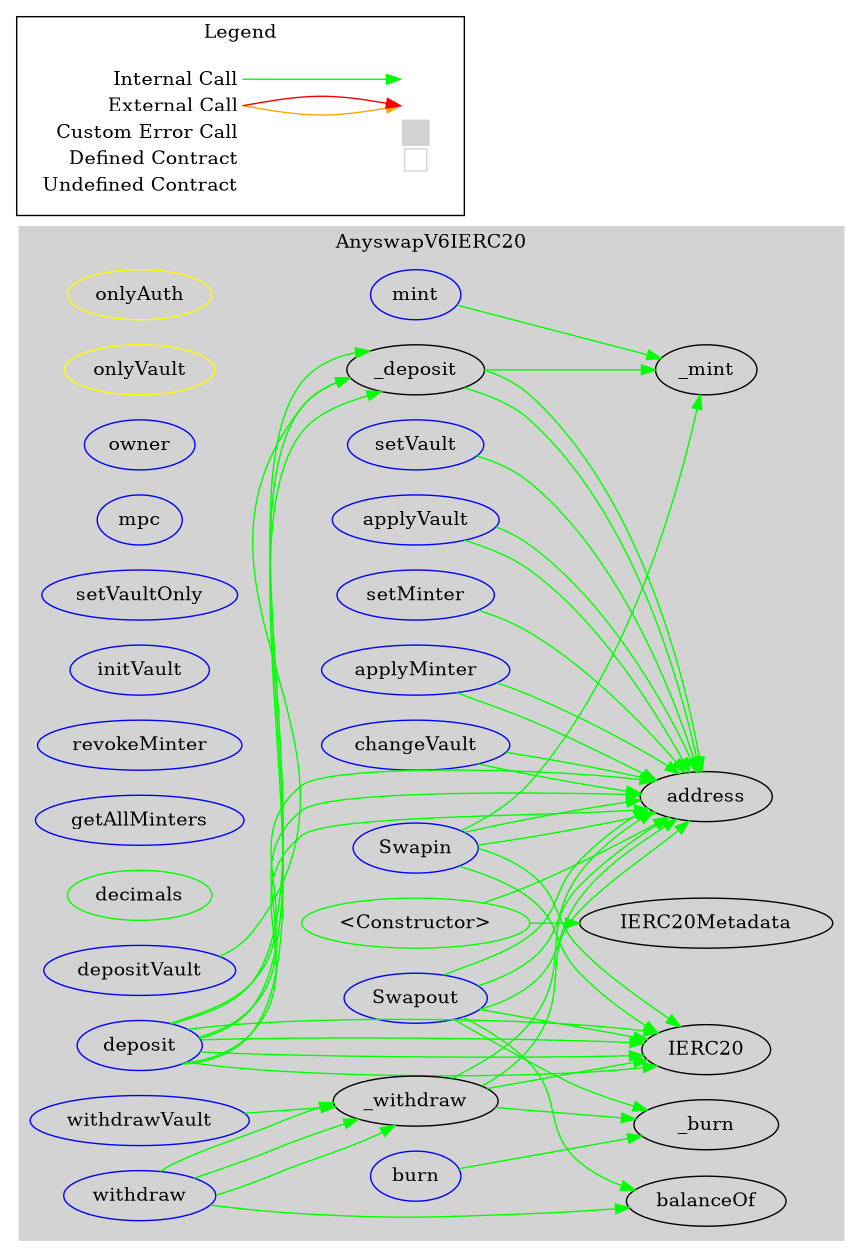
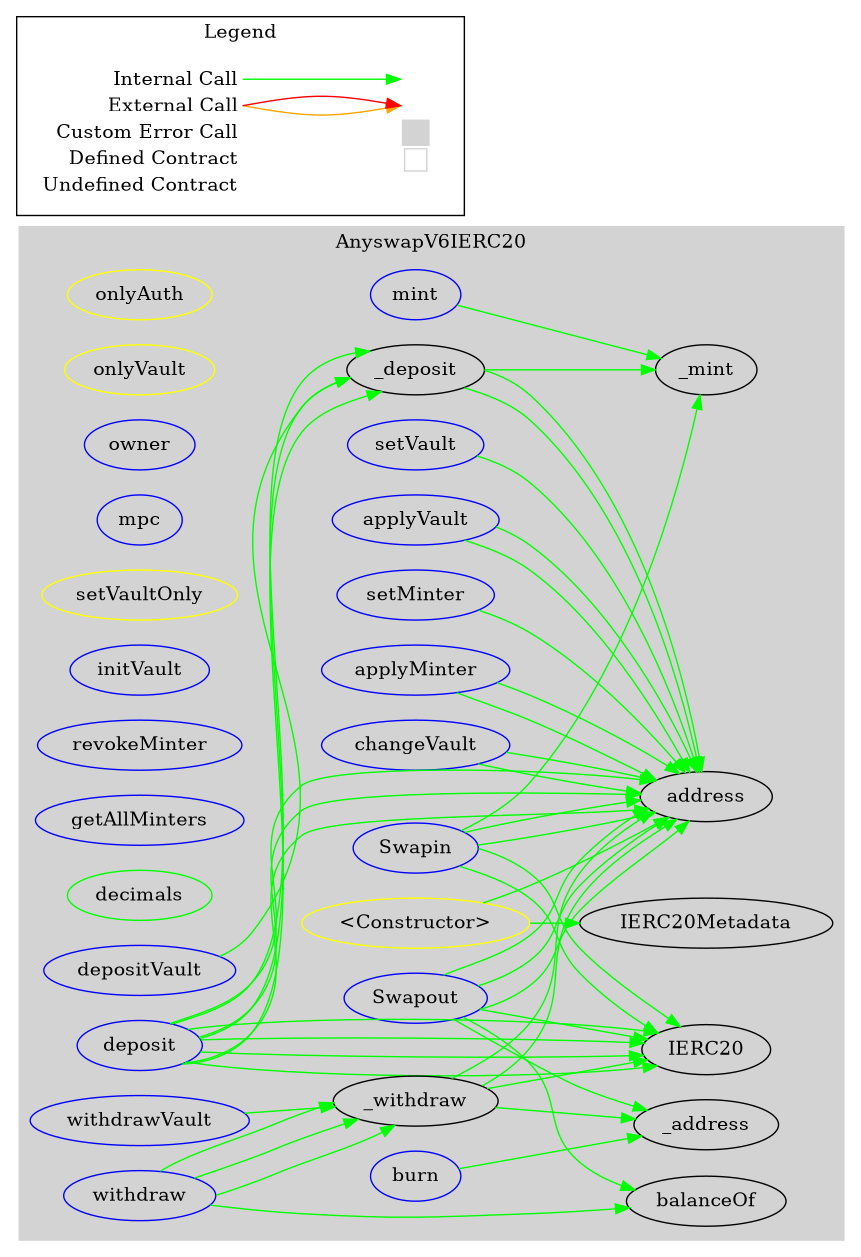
(140, 595) -> (140, 595)
(416, 923) -> (416, 923)
(706, 1125) -> (706, 1125)
